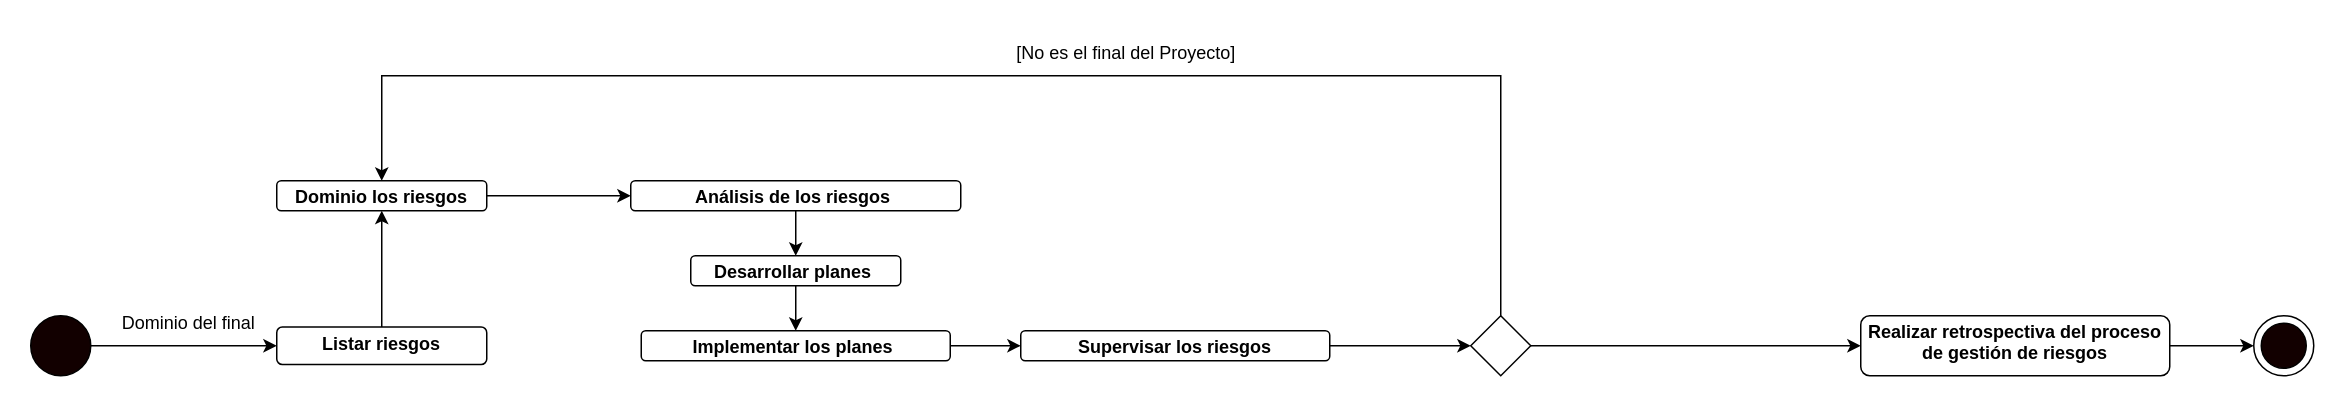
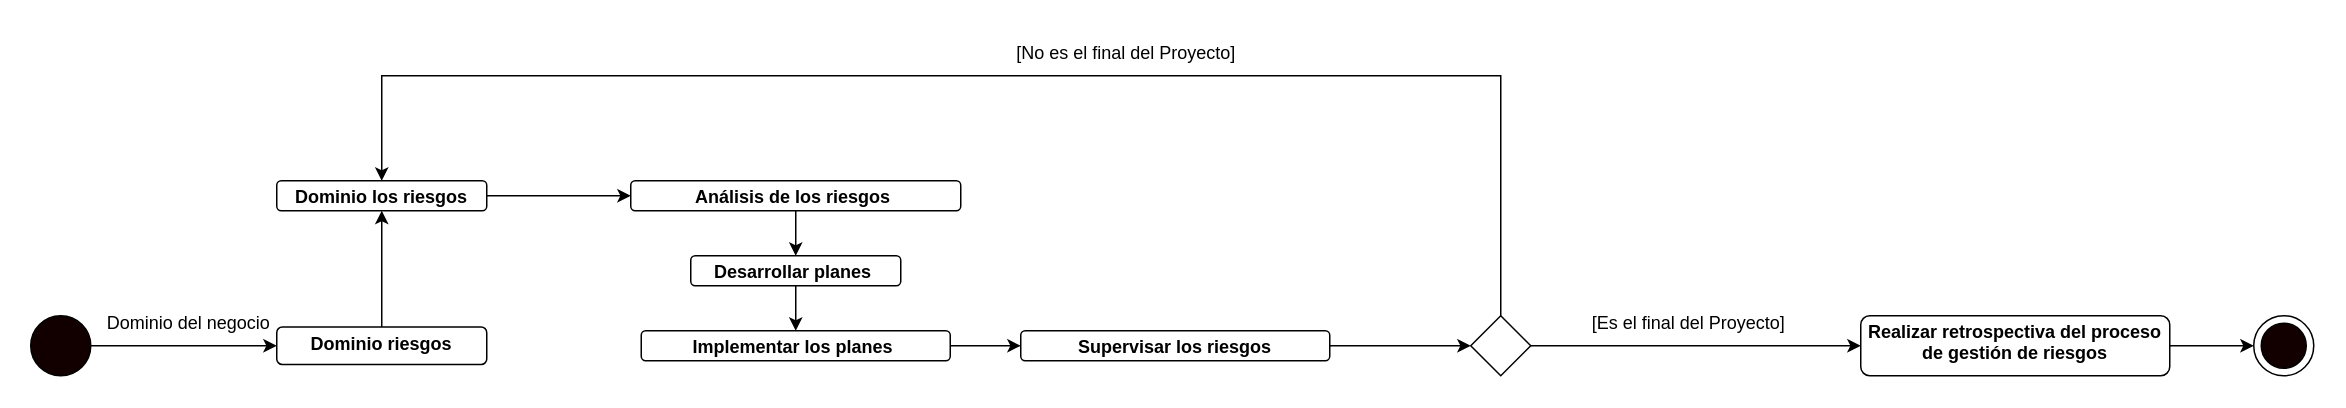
(189, 323) -> (189, 323)
none -> (1688, 323)
(340, 339) -> (343, 339)
